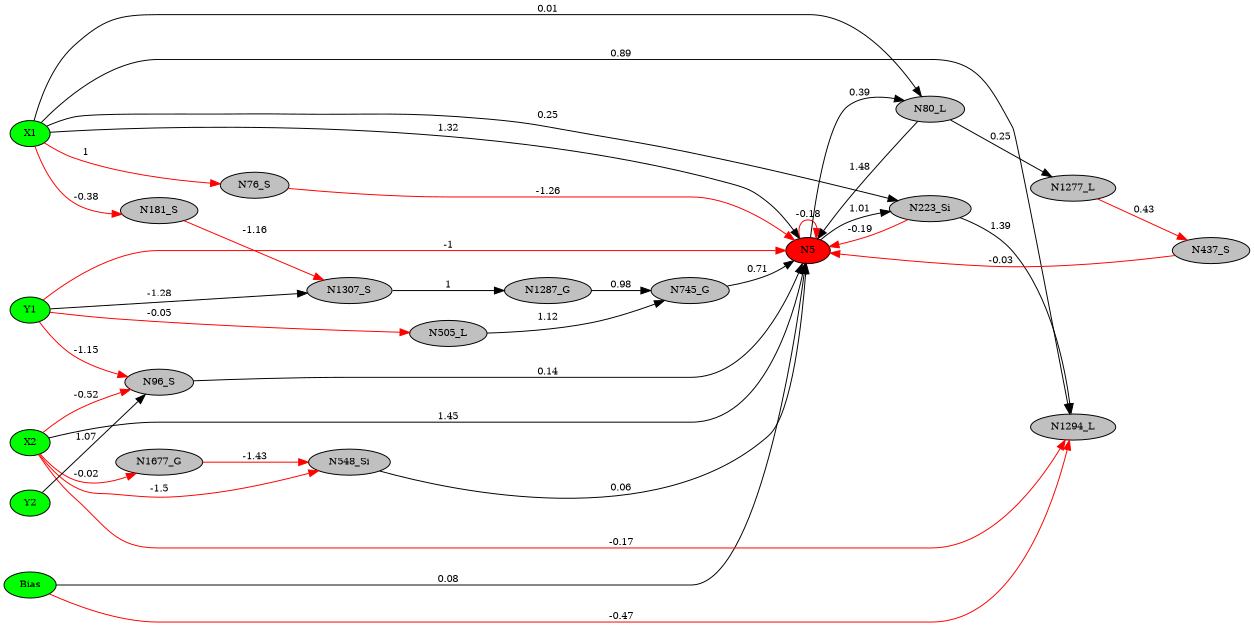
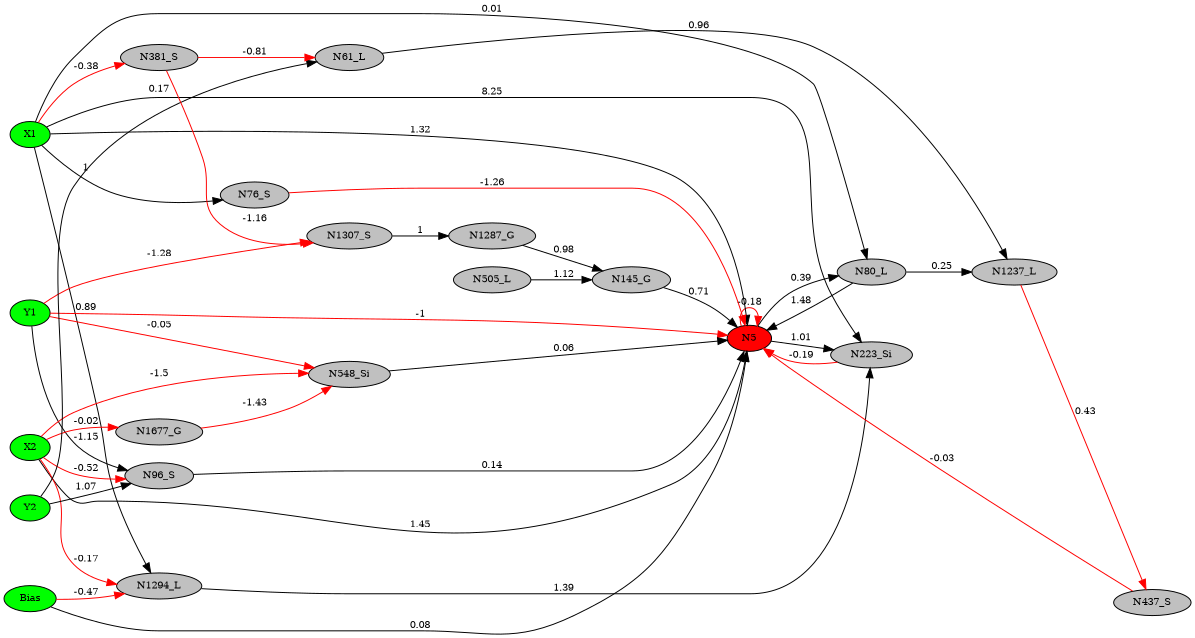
none -> (349, 58)
(548, 116) -> (492, 92)
(125, 172) -> (120, 195)
(1073, 188) -> (1014, 272)
(159, 211) -> (159, 58)
(690, 291) -> (631, 280)
(1040, 294) -> (590, 594)
(174, 301) -> (169, 264)
(225, 325) -> (177, 341)
(73, 356) -> (53, 412)
